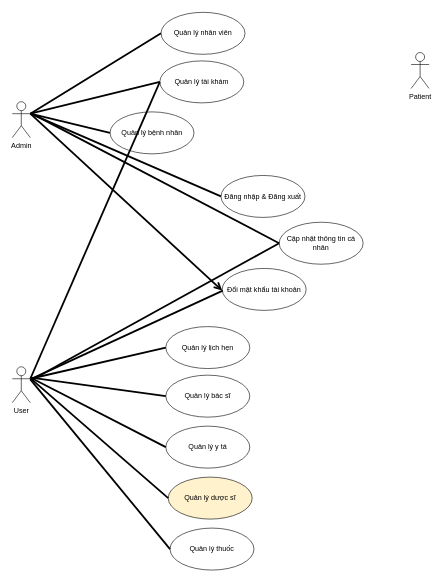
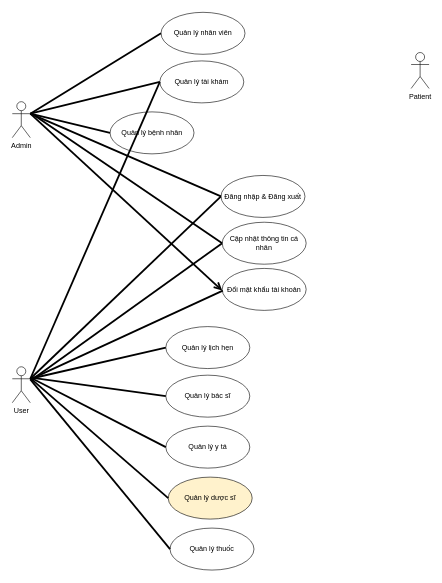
(321, 243) -> (264, 243)
none -> (127, 287)
